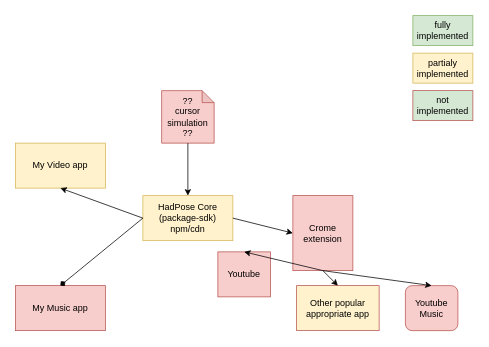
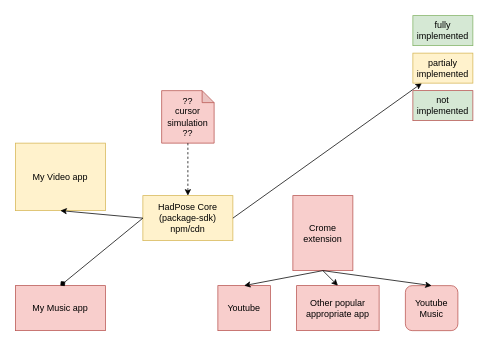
(60, 165) -> (60, 177)
(188, 165) -> (188, 165)
(260, 225) -> (325, 152)
(244, 274) -> (244, 308)
(338, 308) -> (338, 308)
